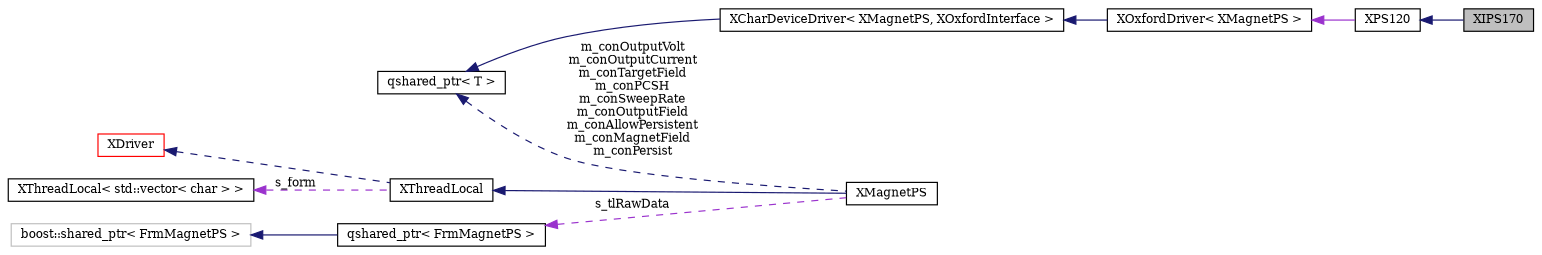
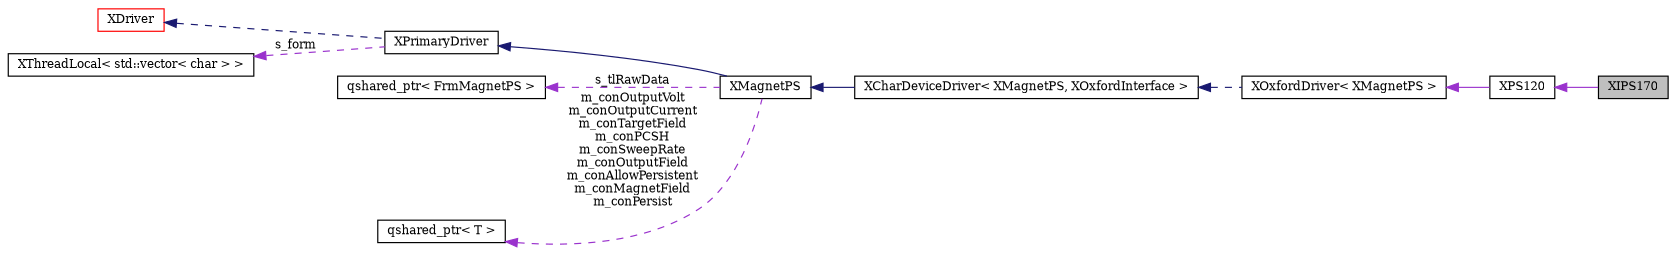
(1092, 20) -> (1226, 87)
(1448, 20) -> (1582, 87)
(596, 31) -> (839, 87)
(648, 174) -> (673, 223)
(442, 190) -> (442, 42)
(131, 235) -> none
